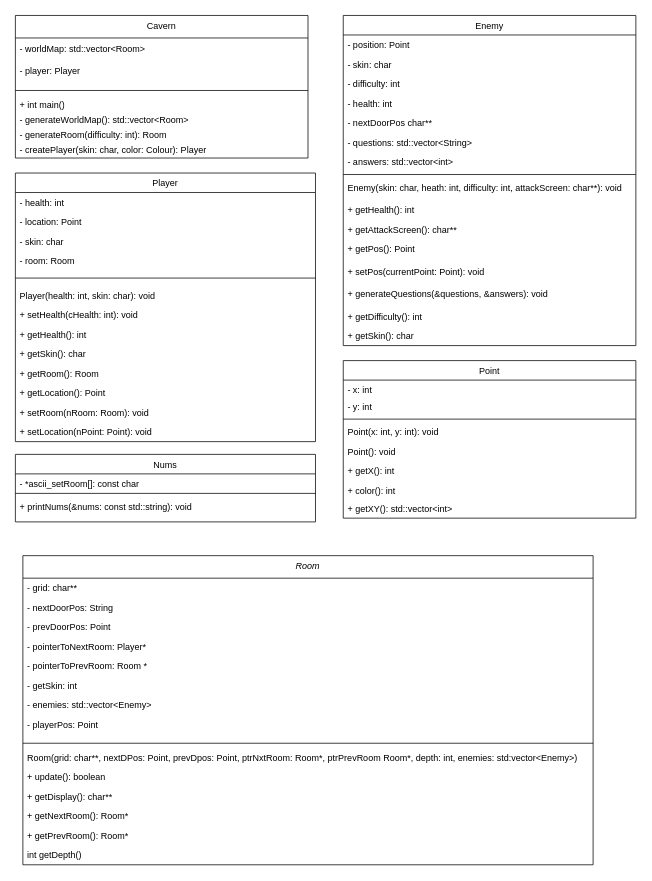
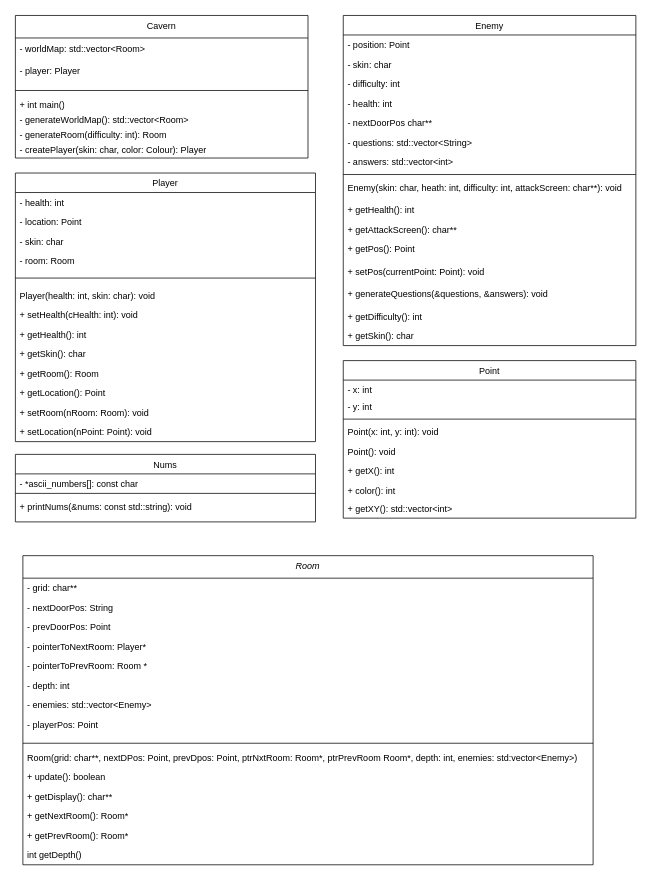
(88, 484) -> (88, 484)
(56, 686) -> (53, 686)
